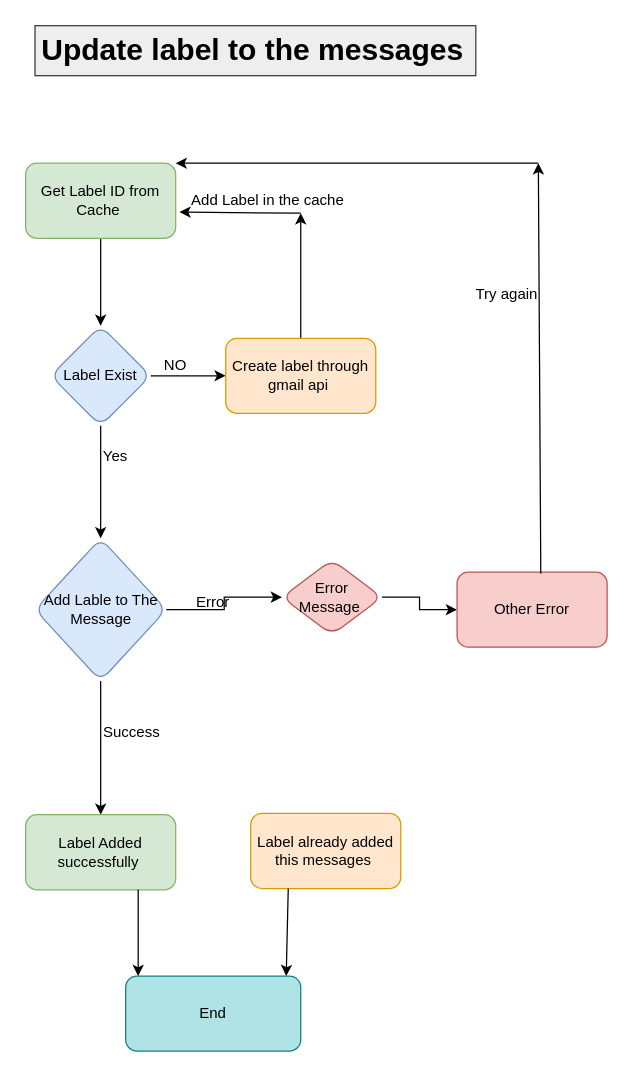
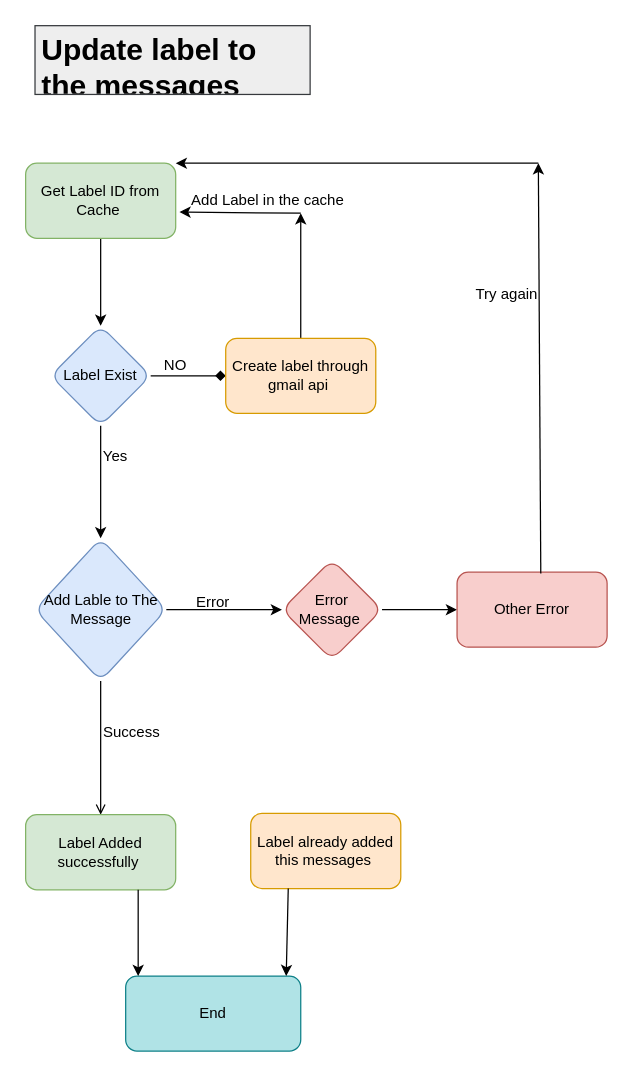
(255, 51) -> (173, 60)
(216, 376) -> (215, 376)
(332, 597) -> (332, 609)
(101, 804) -> (101, 807)
